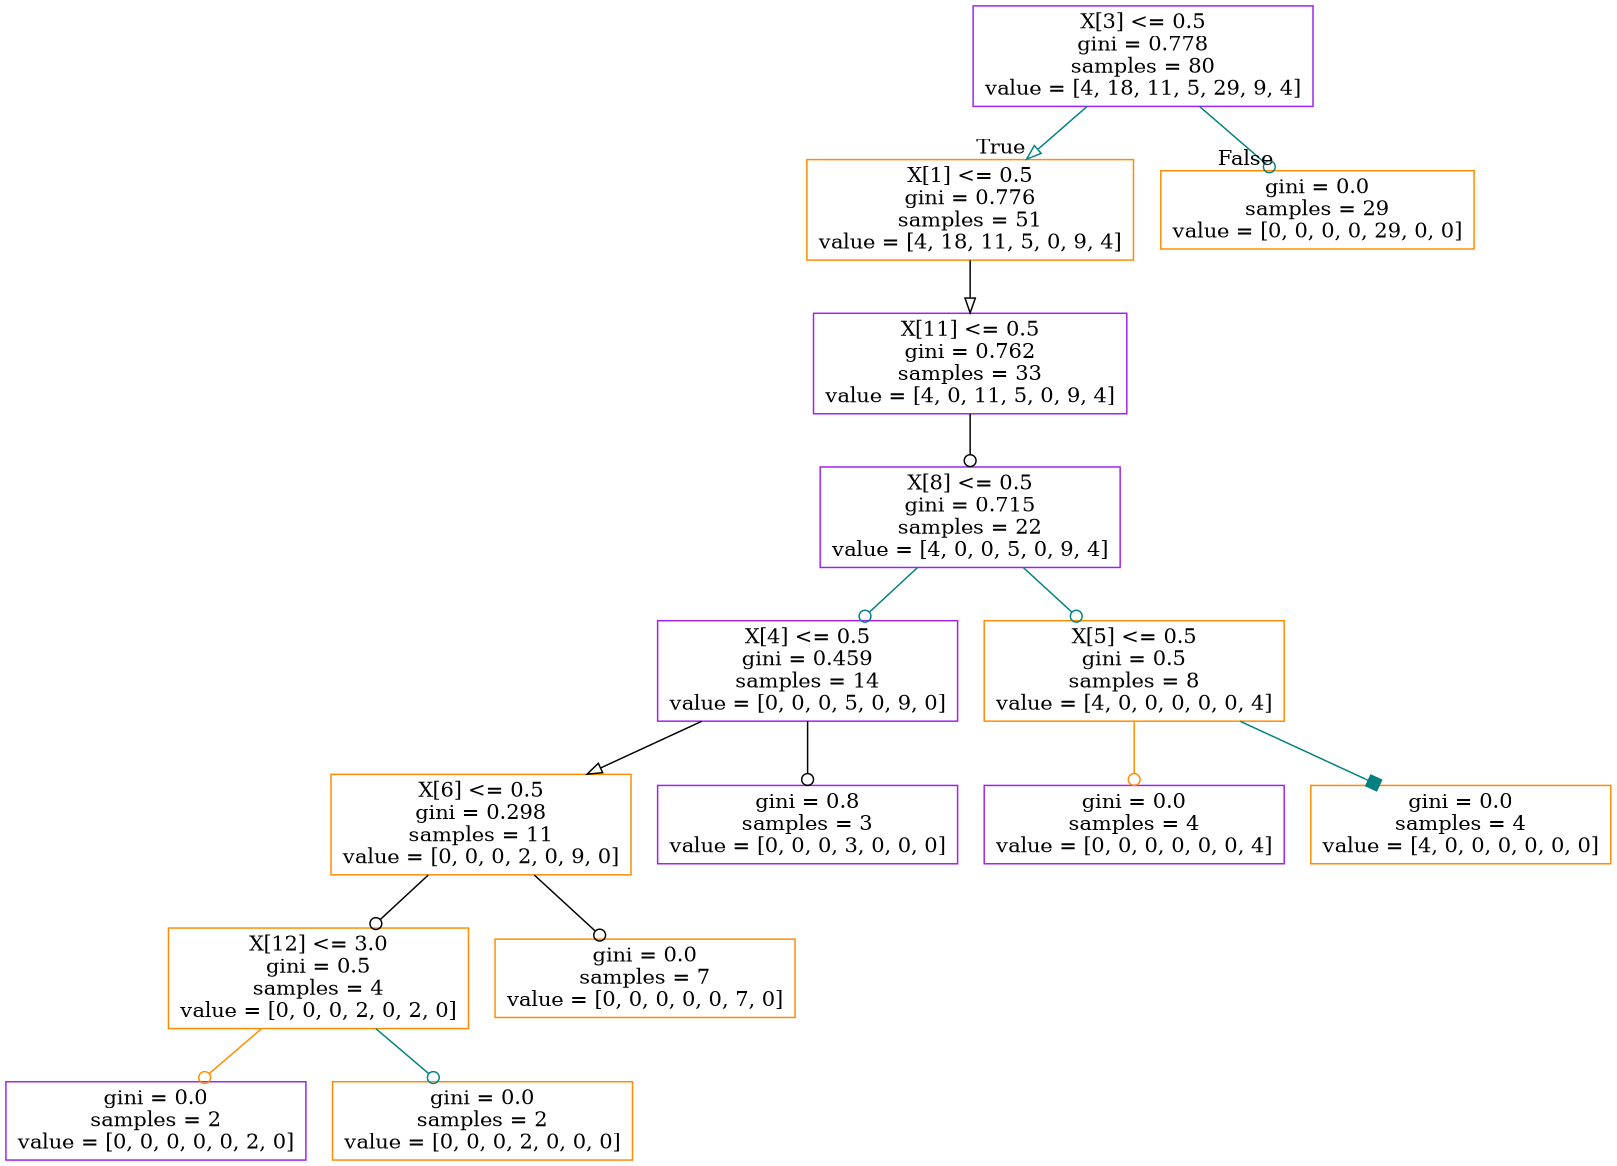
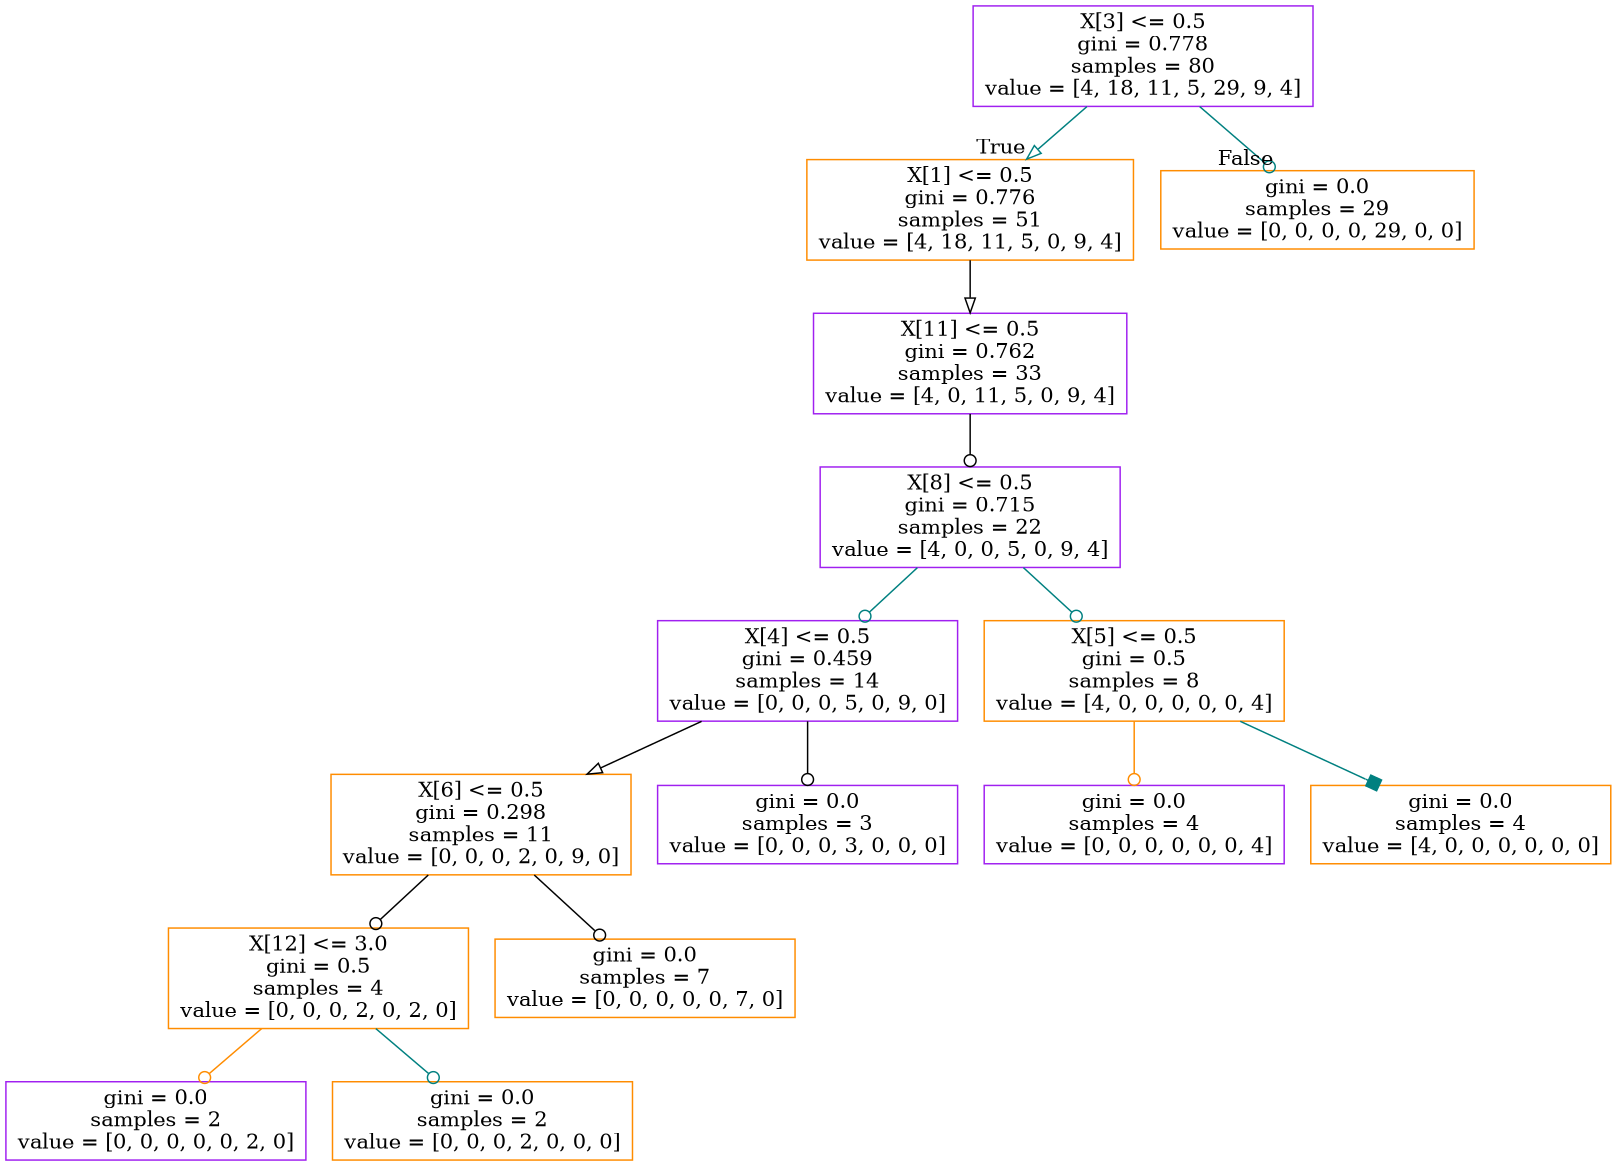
(808, 825) -> (808, 825)
